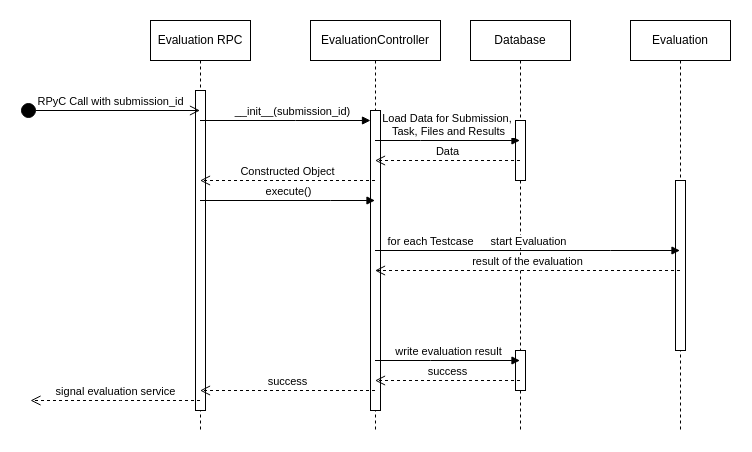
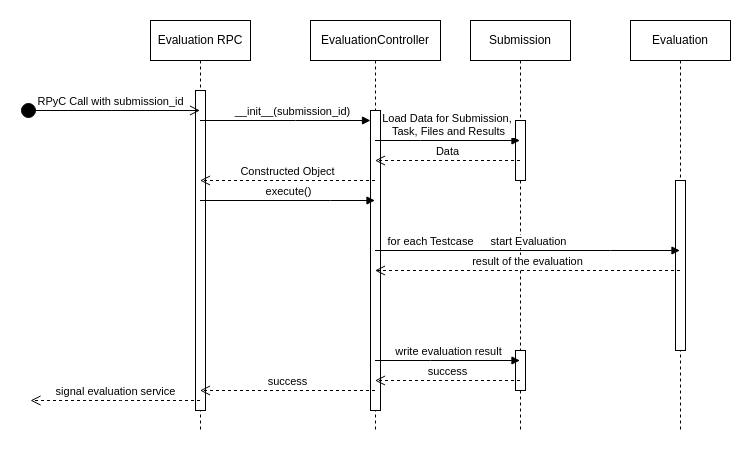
(521, 41) -> (521, 41)
